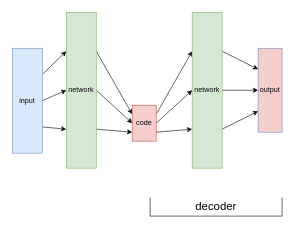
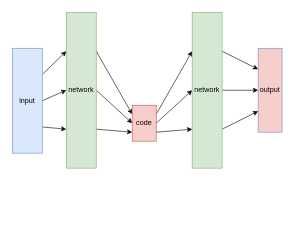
(216, 207) -> none
